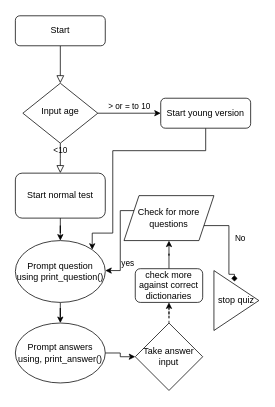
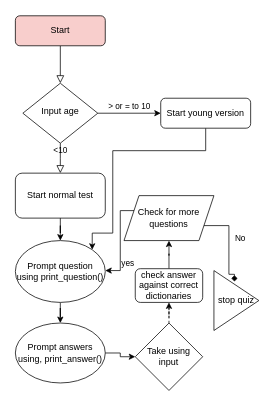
(60, 30) -> (60, 30)
(169, 285) -> (169, 285)
(169, 357) -> (169, 357)
